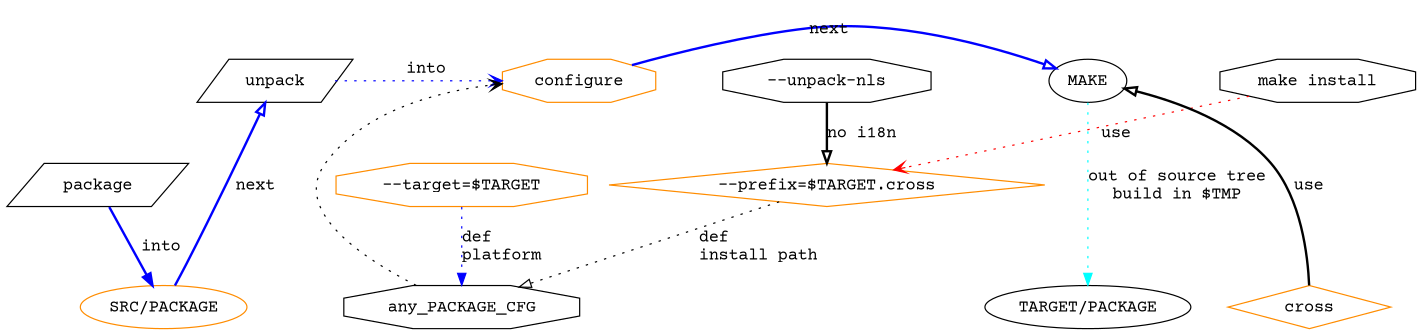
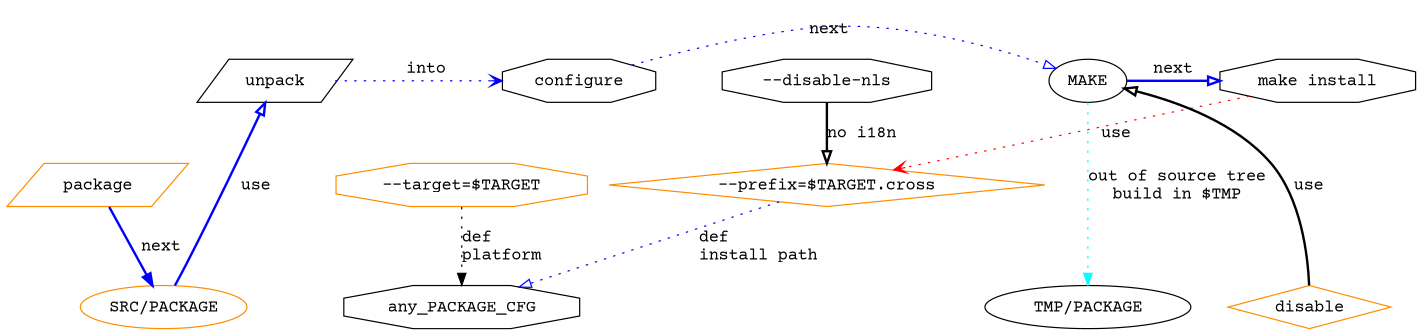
(838, 26) -> (838, 26)
(579, 81) -> (579, 81)
(827, 81) -> (827, 81)
none -> (1168, 81)
(331, 157) -> none
(98, 185) -> (98, 185)
(256, 185) -> (256, 185)
(462, 240) -> (462, 240)
(655, 243) -> (655, 243)
(161, 246) -> (161, 246)
(1088, 307) -> (1088, 307)
(1309, 307) -> (1309, 307)
